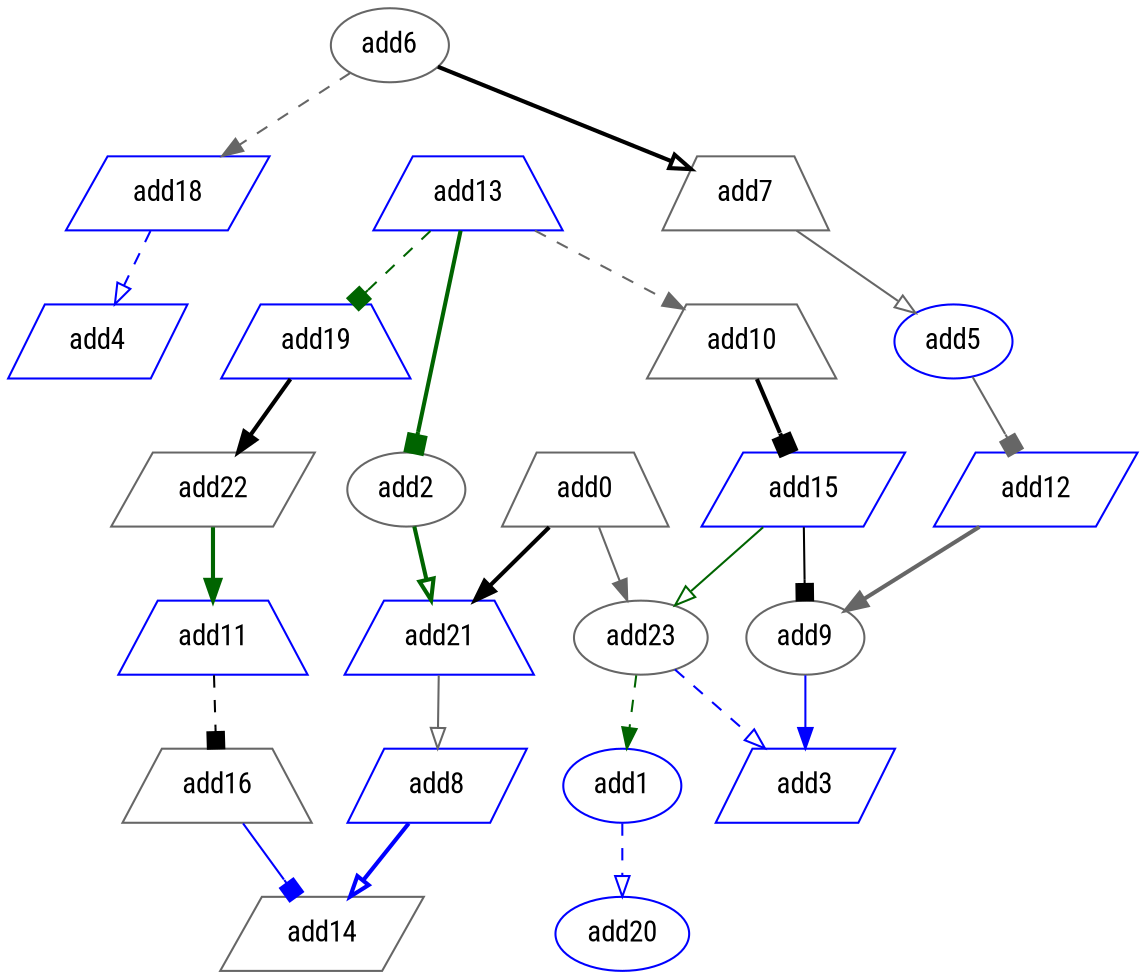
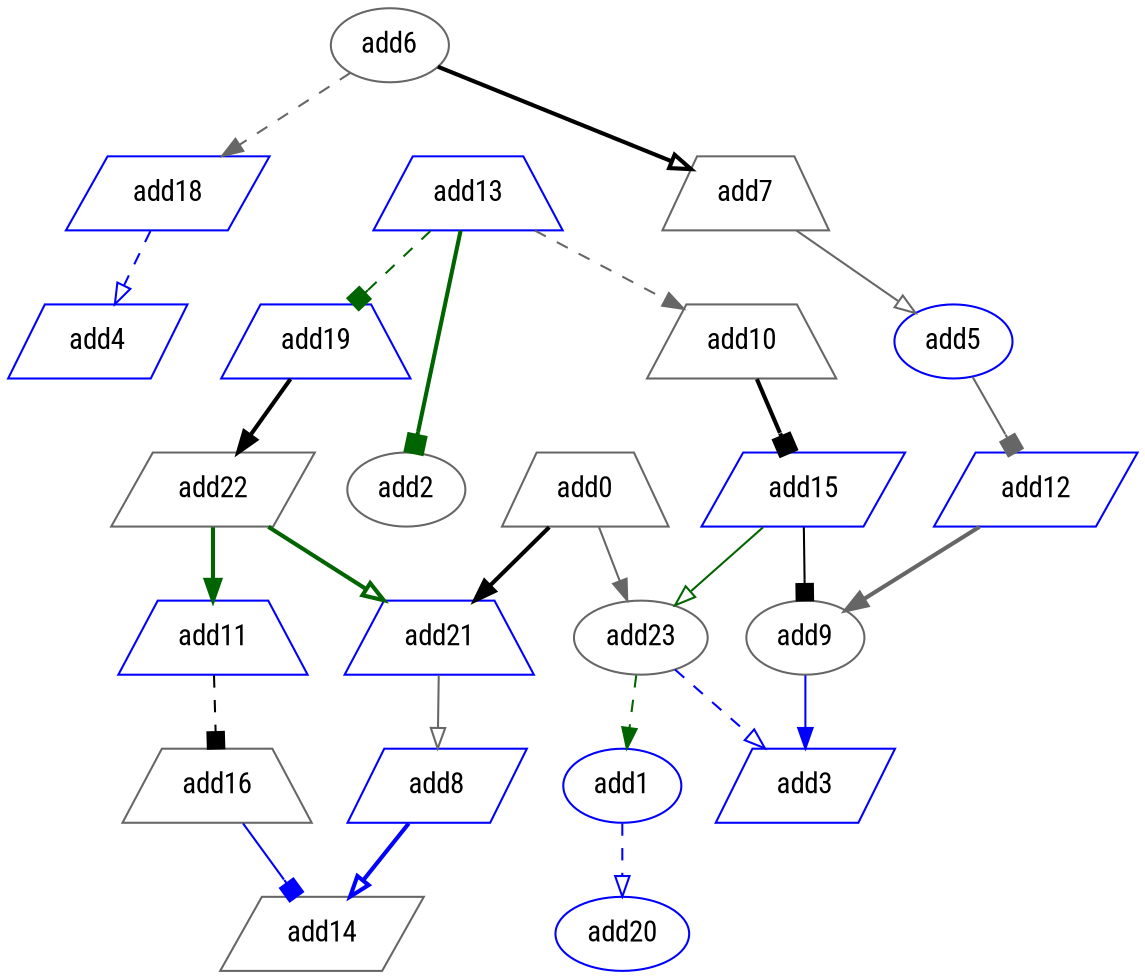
(420, 553) -> (317, 558)
